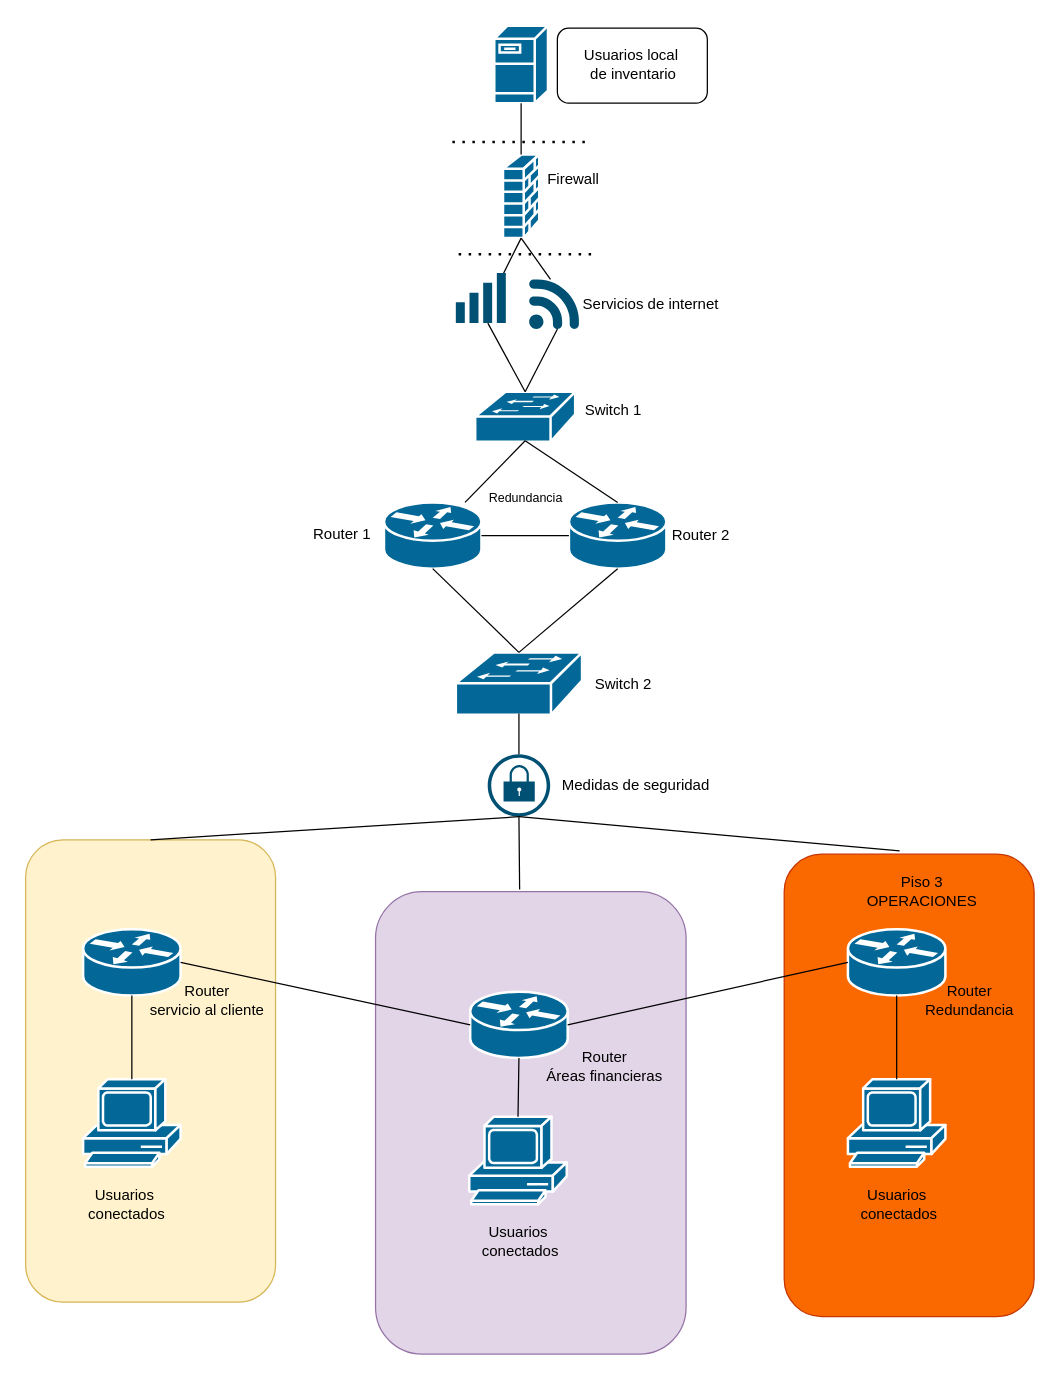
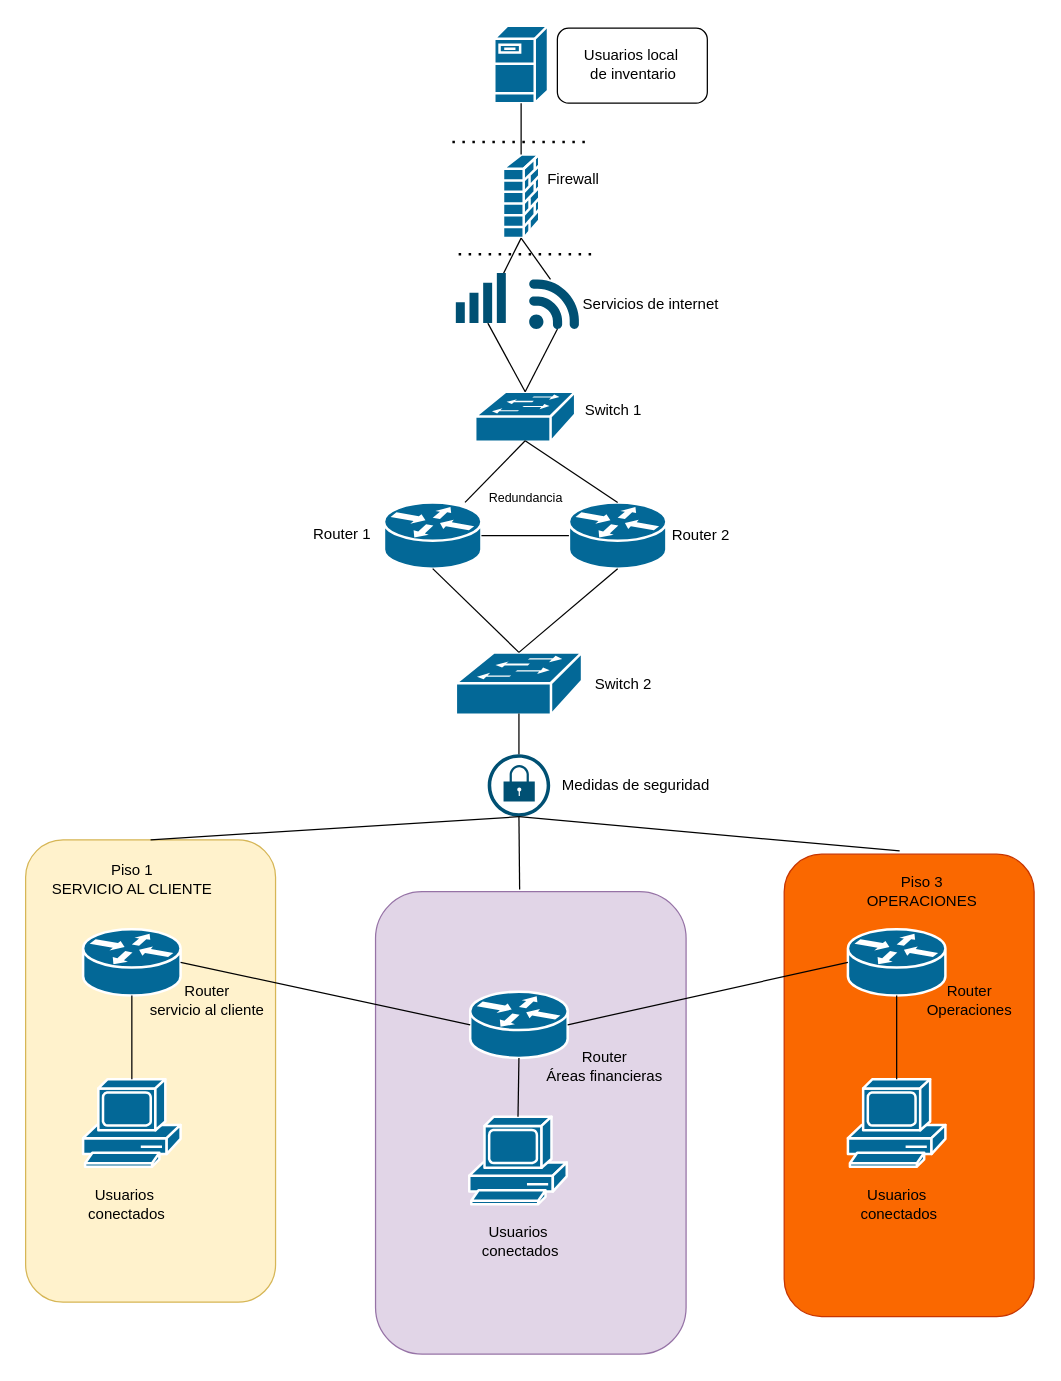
none -> (132, 879)
(970, 1001) -> (970, 1001)
